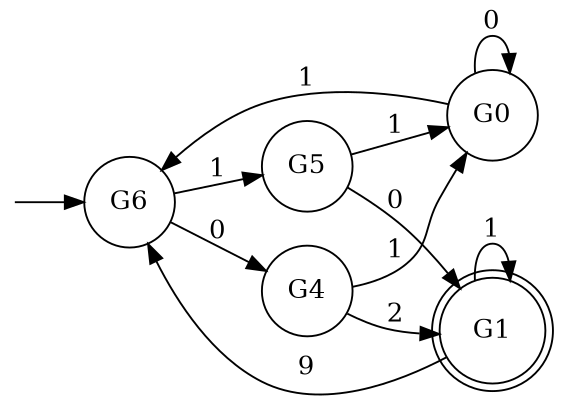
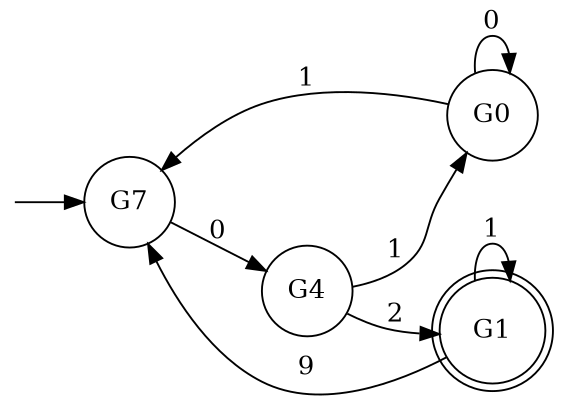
(307, 166) -> none
(130, 202) -> (130, 202)
